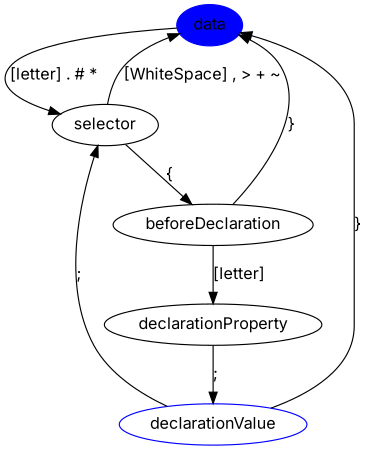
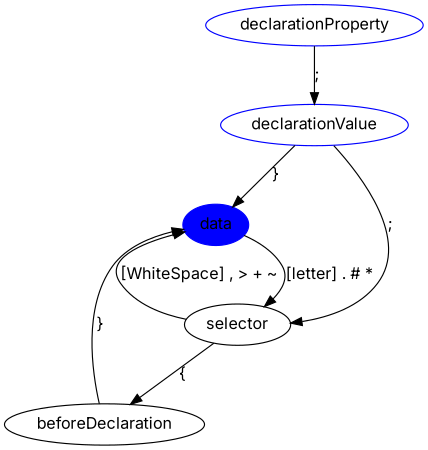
(213, 269) -> none
(213, 325) -> (314, 25)
